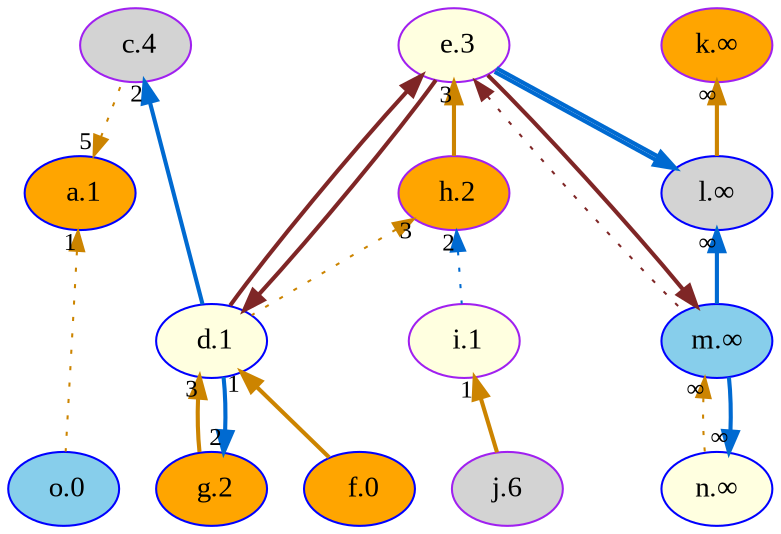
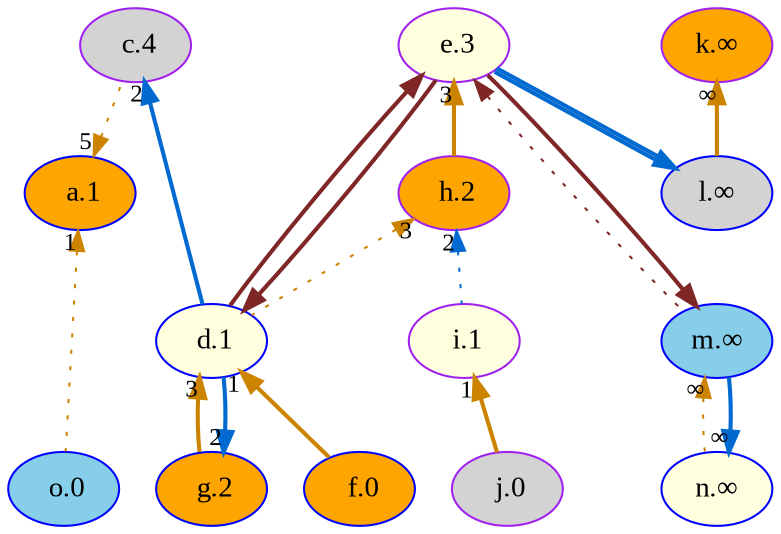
(717, 278) -> none
(507, 489) -> (507, 489)
